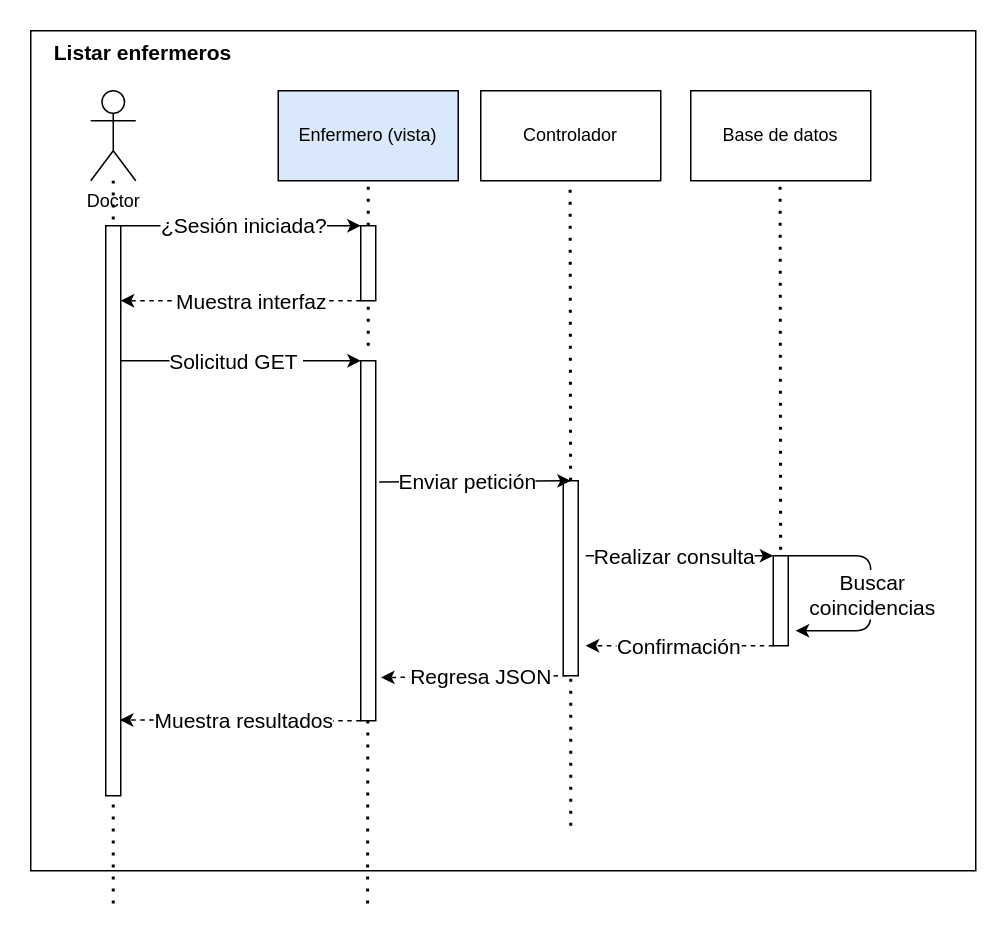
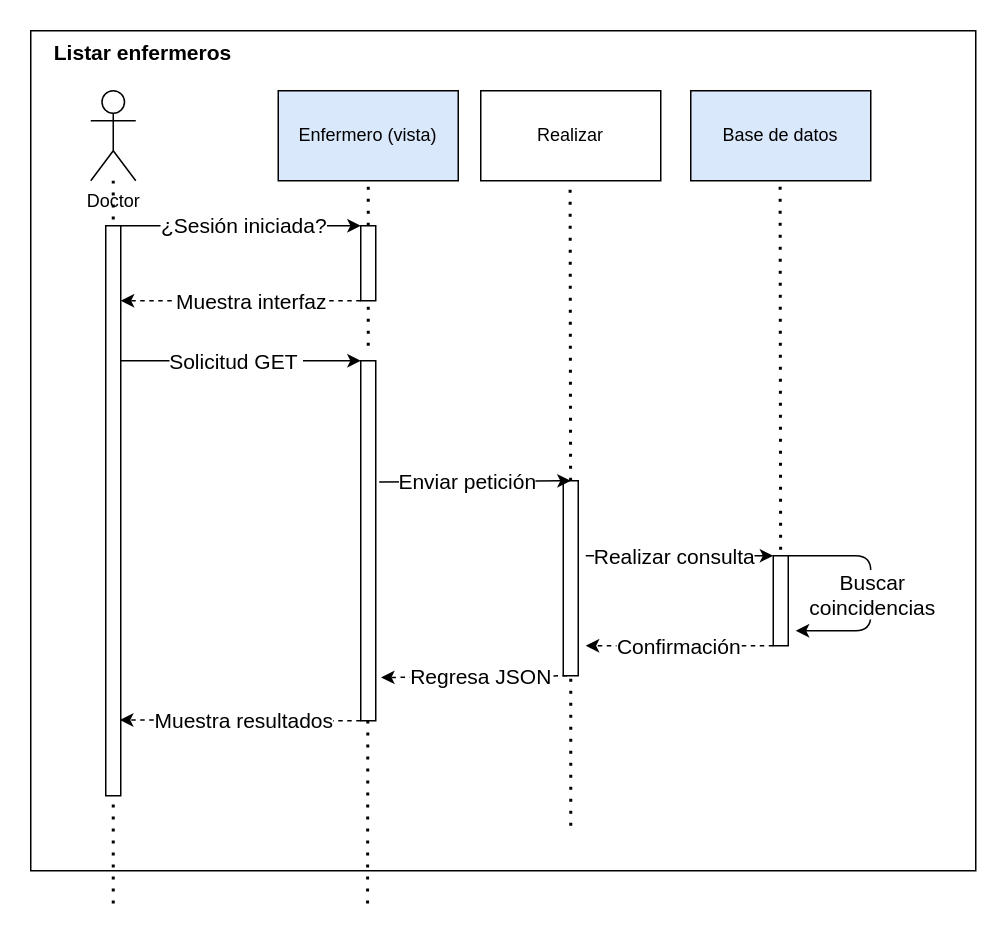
(571, 136) -> (571, 136)
(781, 136) -> (781, 136)
